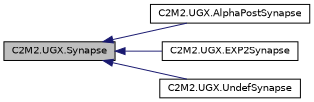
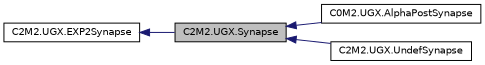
(230, 14) -> (401, 14)
(144, 51) -> (162, 32)
